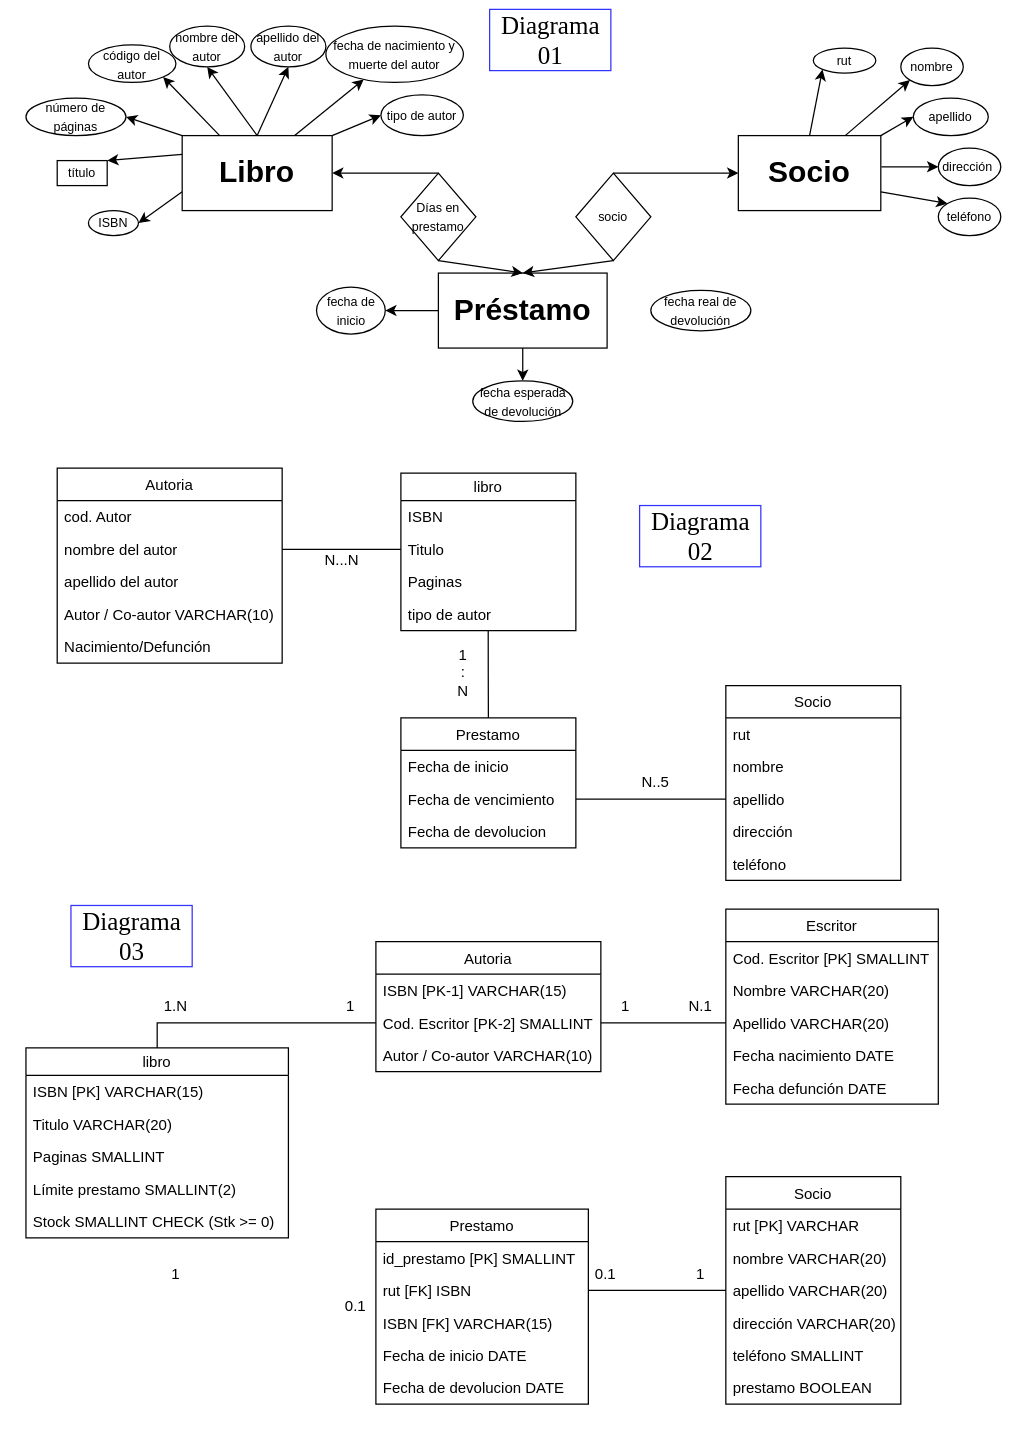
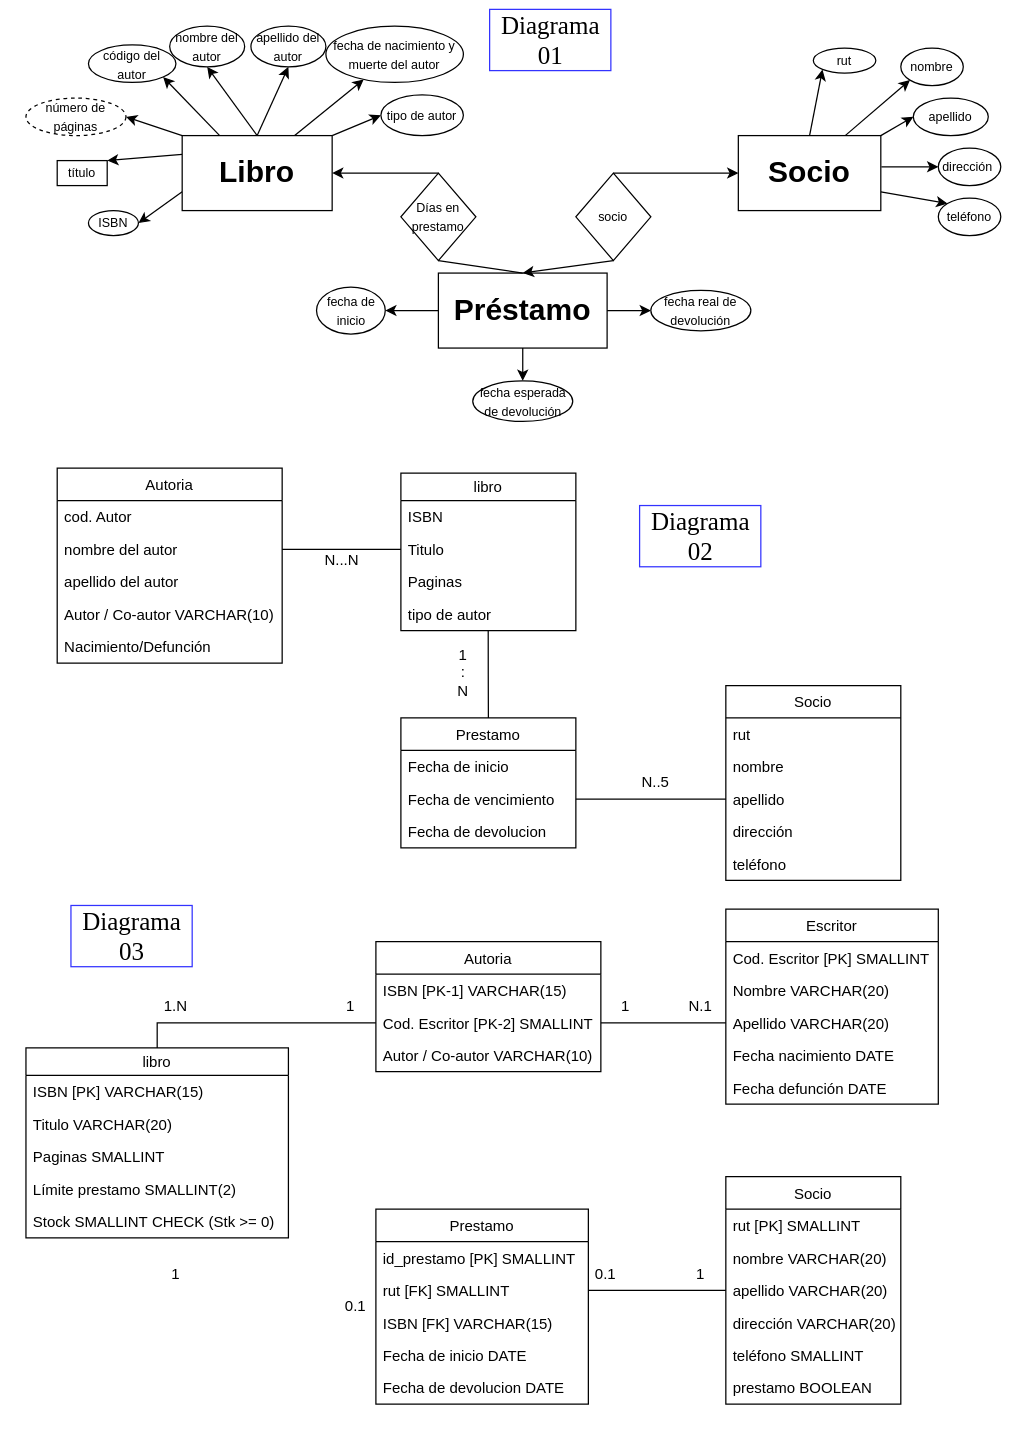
(76, 117) -> (76, 117)
(513, 272) -> (517, 272)
none -> (624, 311)
(800, 1226) -> (804, 1226)
(437, 1291) -> (454, 1291)
